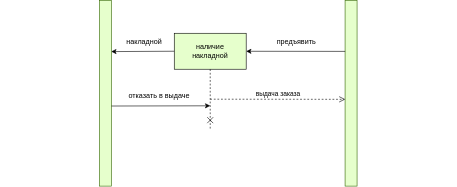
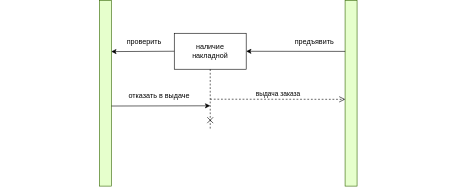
(144, 42) -> (144, 42)
(297, 42) -> (315, 42)
(210, 51) -> (210, 51)
